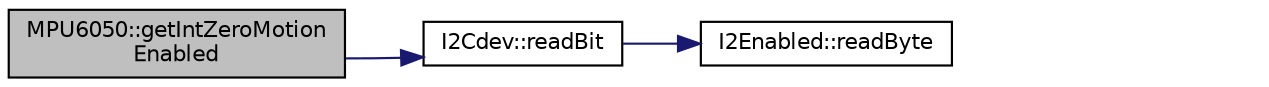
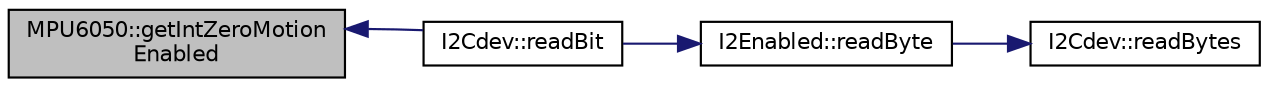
none -> (1145, 44)
(373, 58) -> (396, 29)
